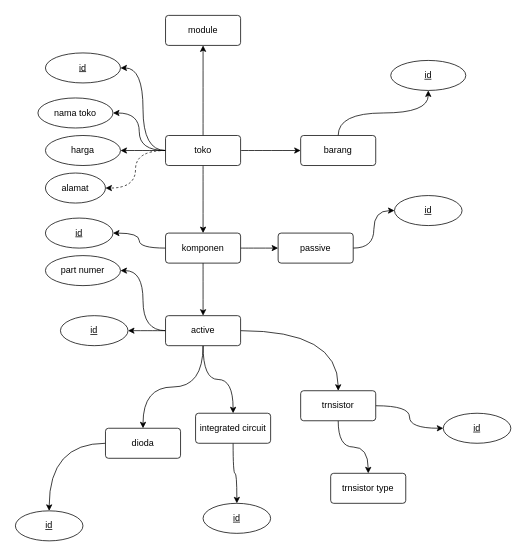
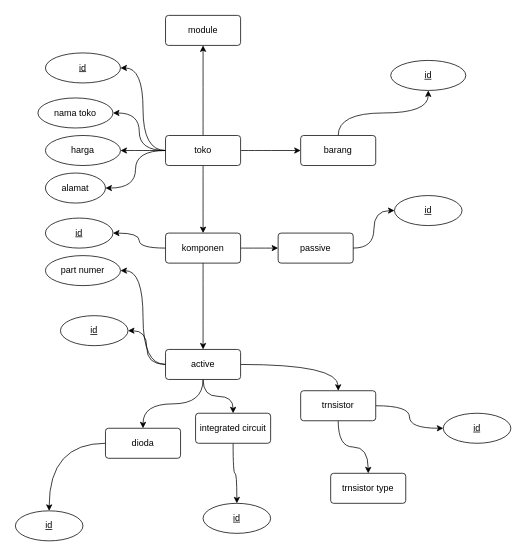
(135, 173) -> (135, 173)
(203, 330) -> (203, 364)
